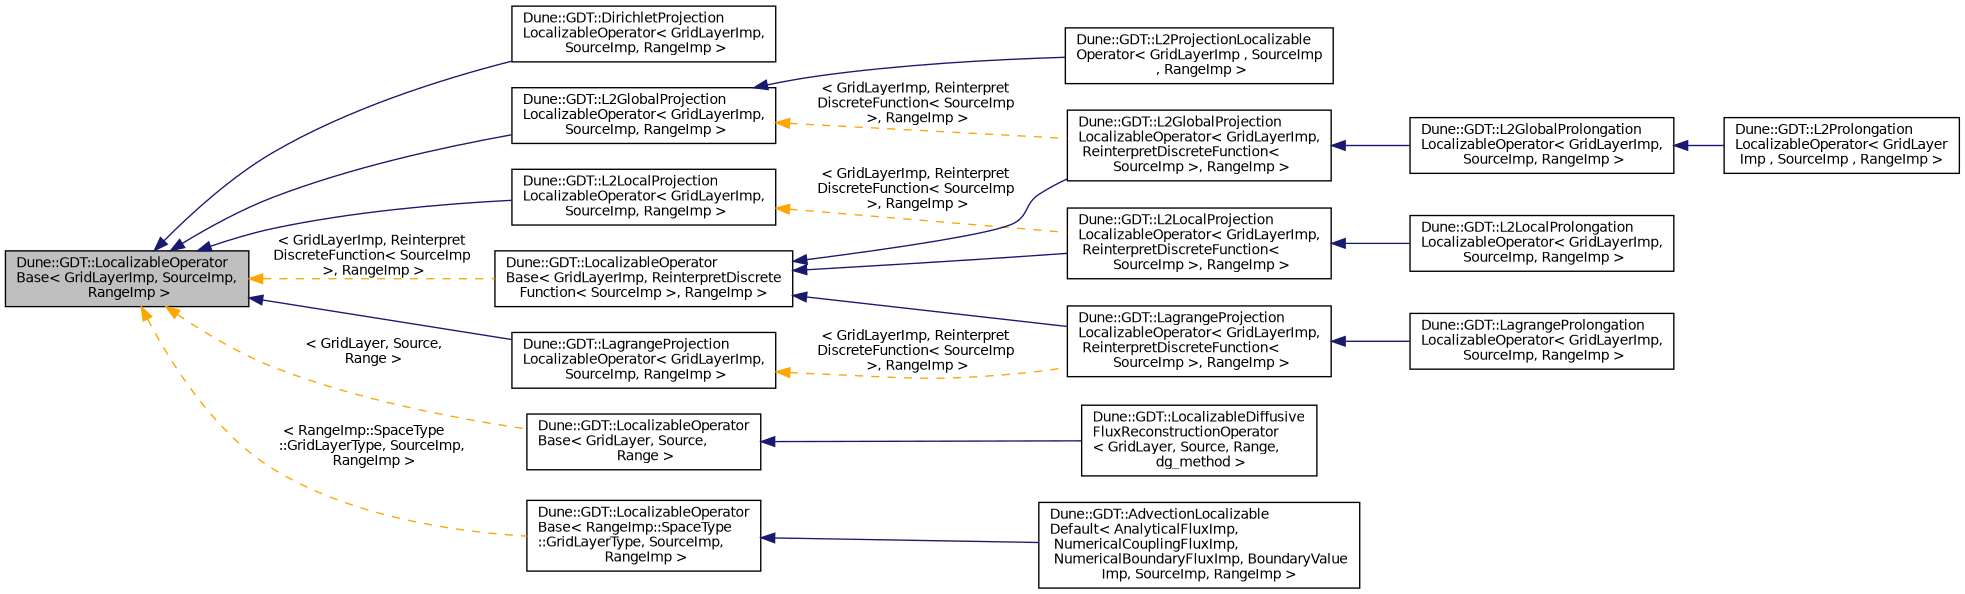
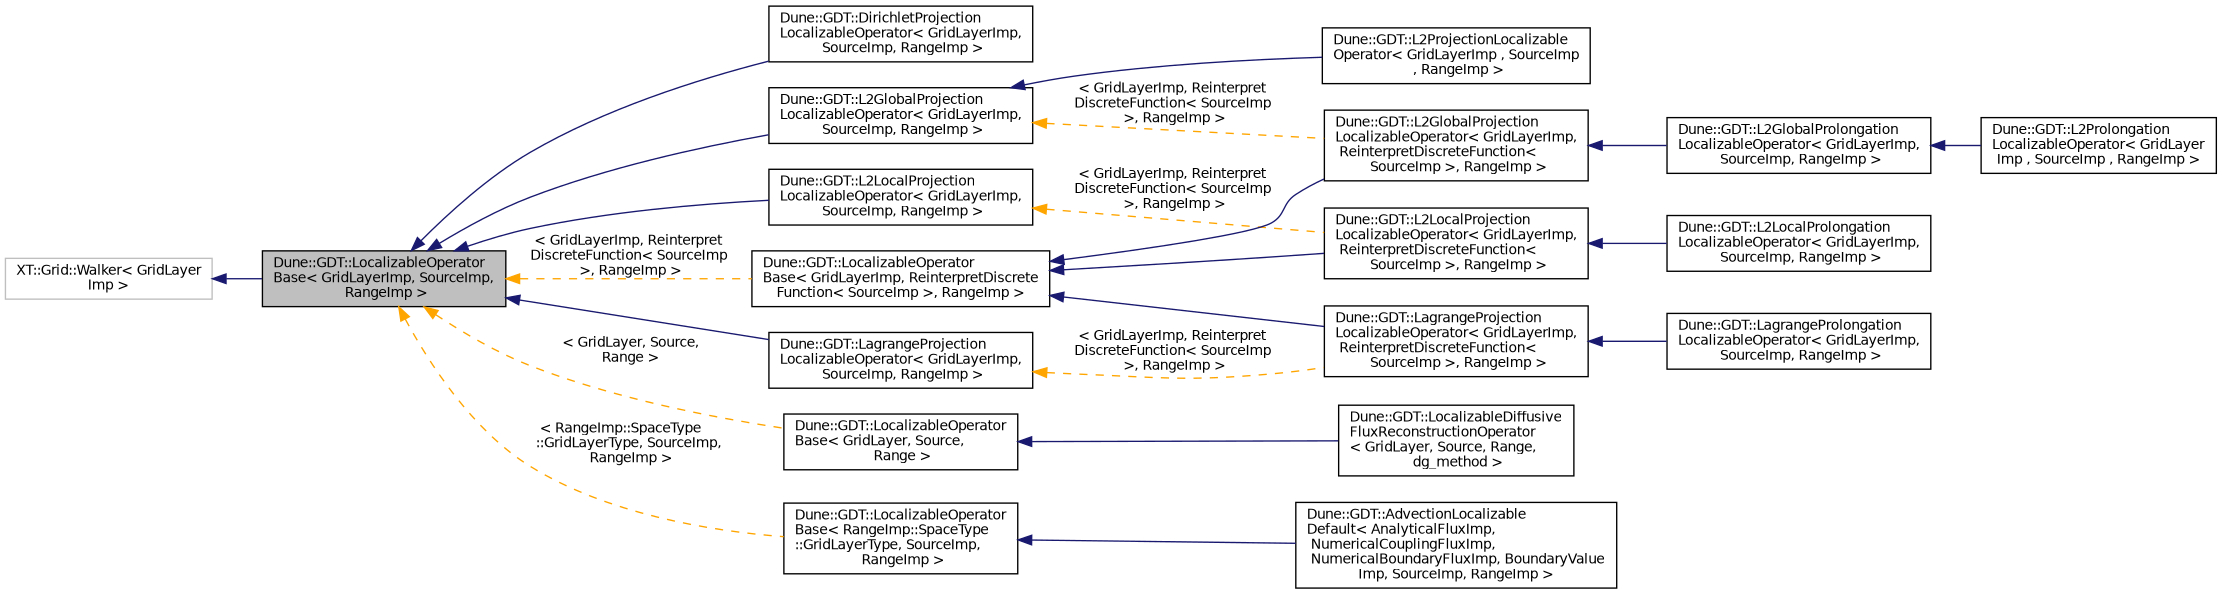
none -> (109, 279)
